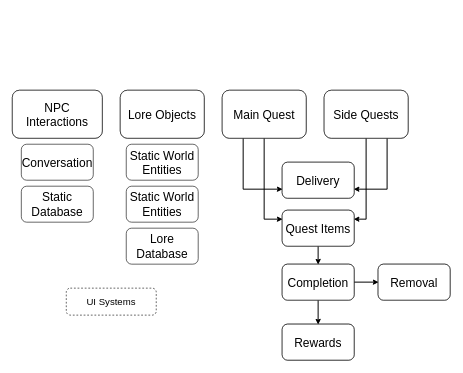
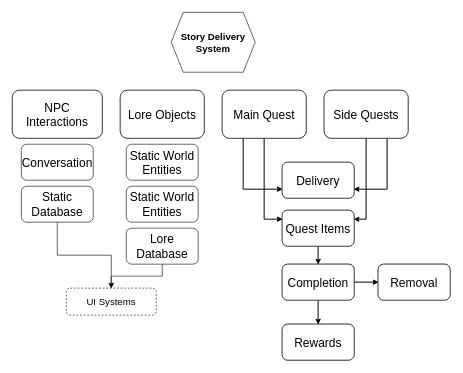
none -> (213, 42)
none -> (77, 255)
none -> (144, 276)
